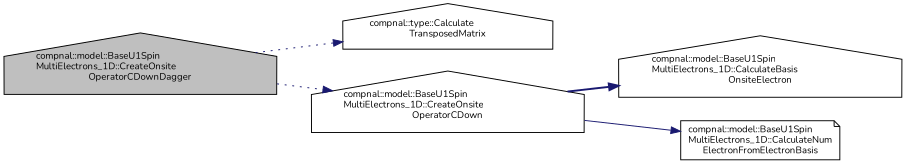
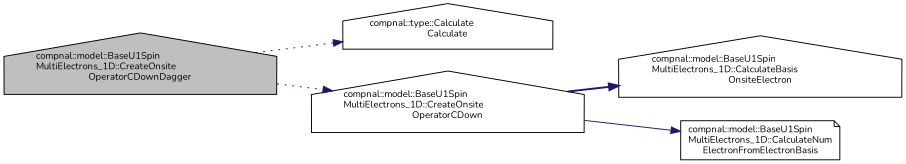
(448, 29) -> (448, 29)
